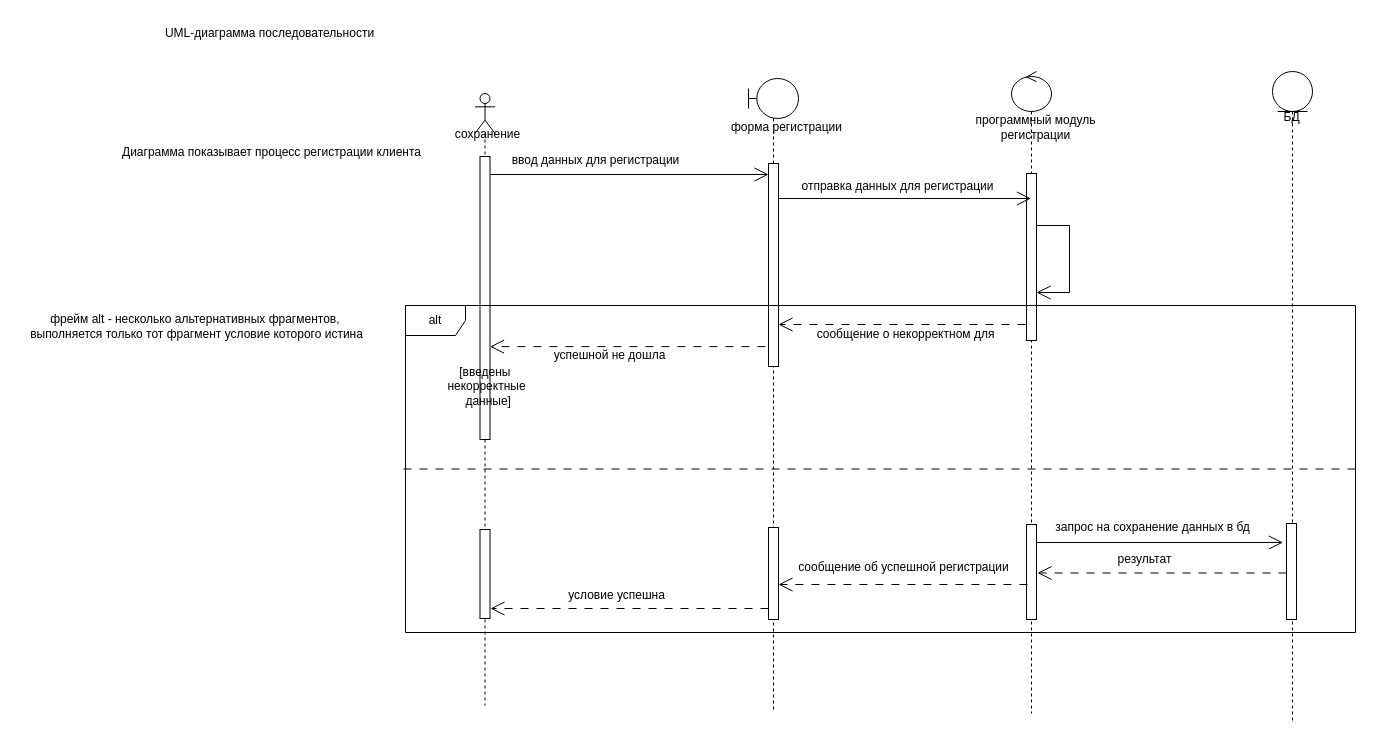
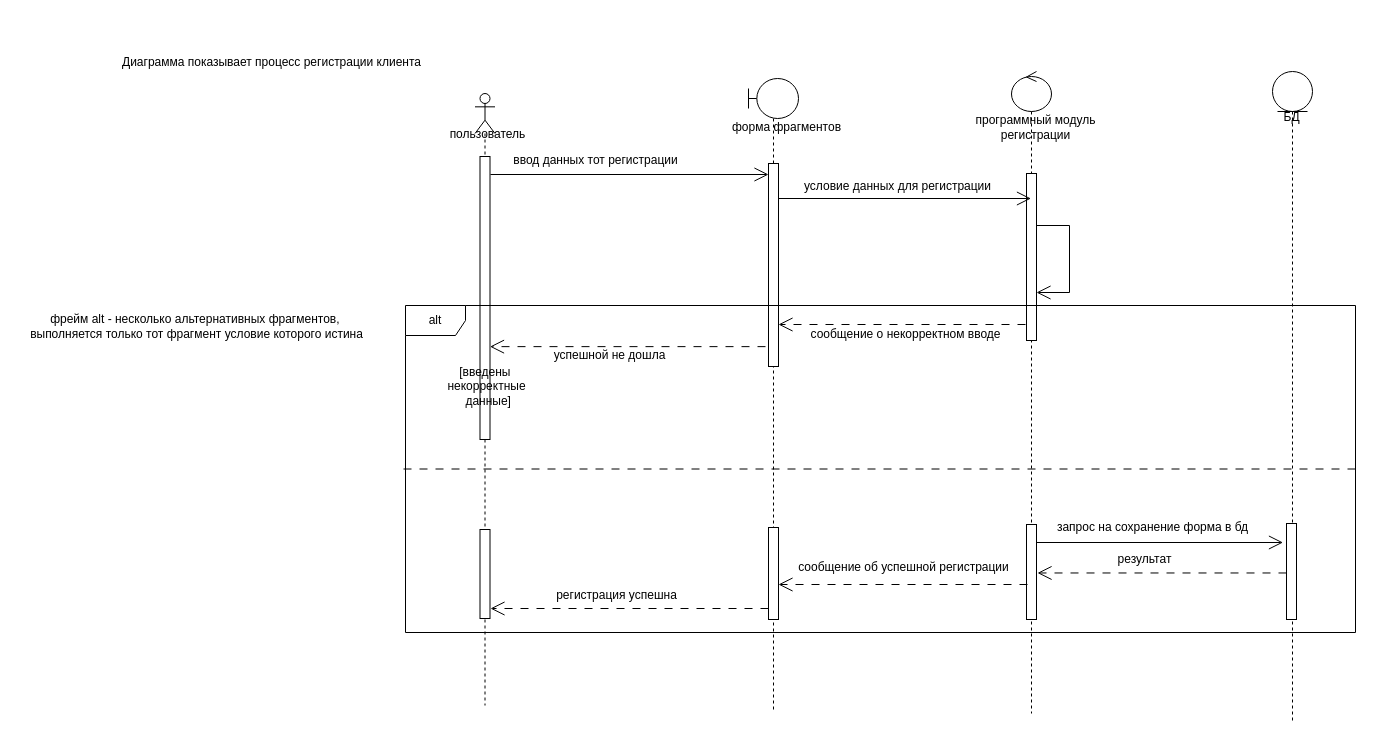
(269, 34) -> none
(787, 128) -> (787, 128)
(488, 135) -> (488, 135)
(271, 153) -> (271, 63)
(596, 161) -> (596, 161)
(898, 187) -> (898, 187)
(906, 335) -> (906, 335)
(1153, 528) -> (1153, 528)
(617, 596) -> (617, 596)
